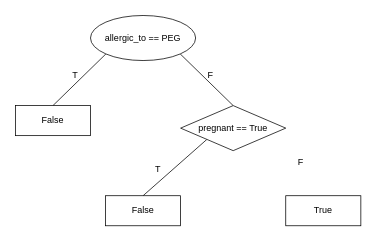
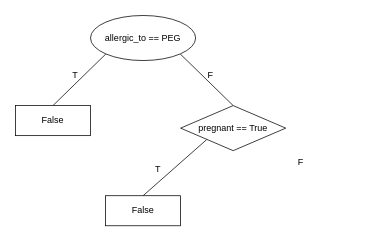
(323, 210) -> none
